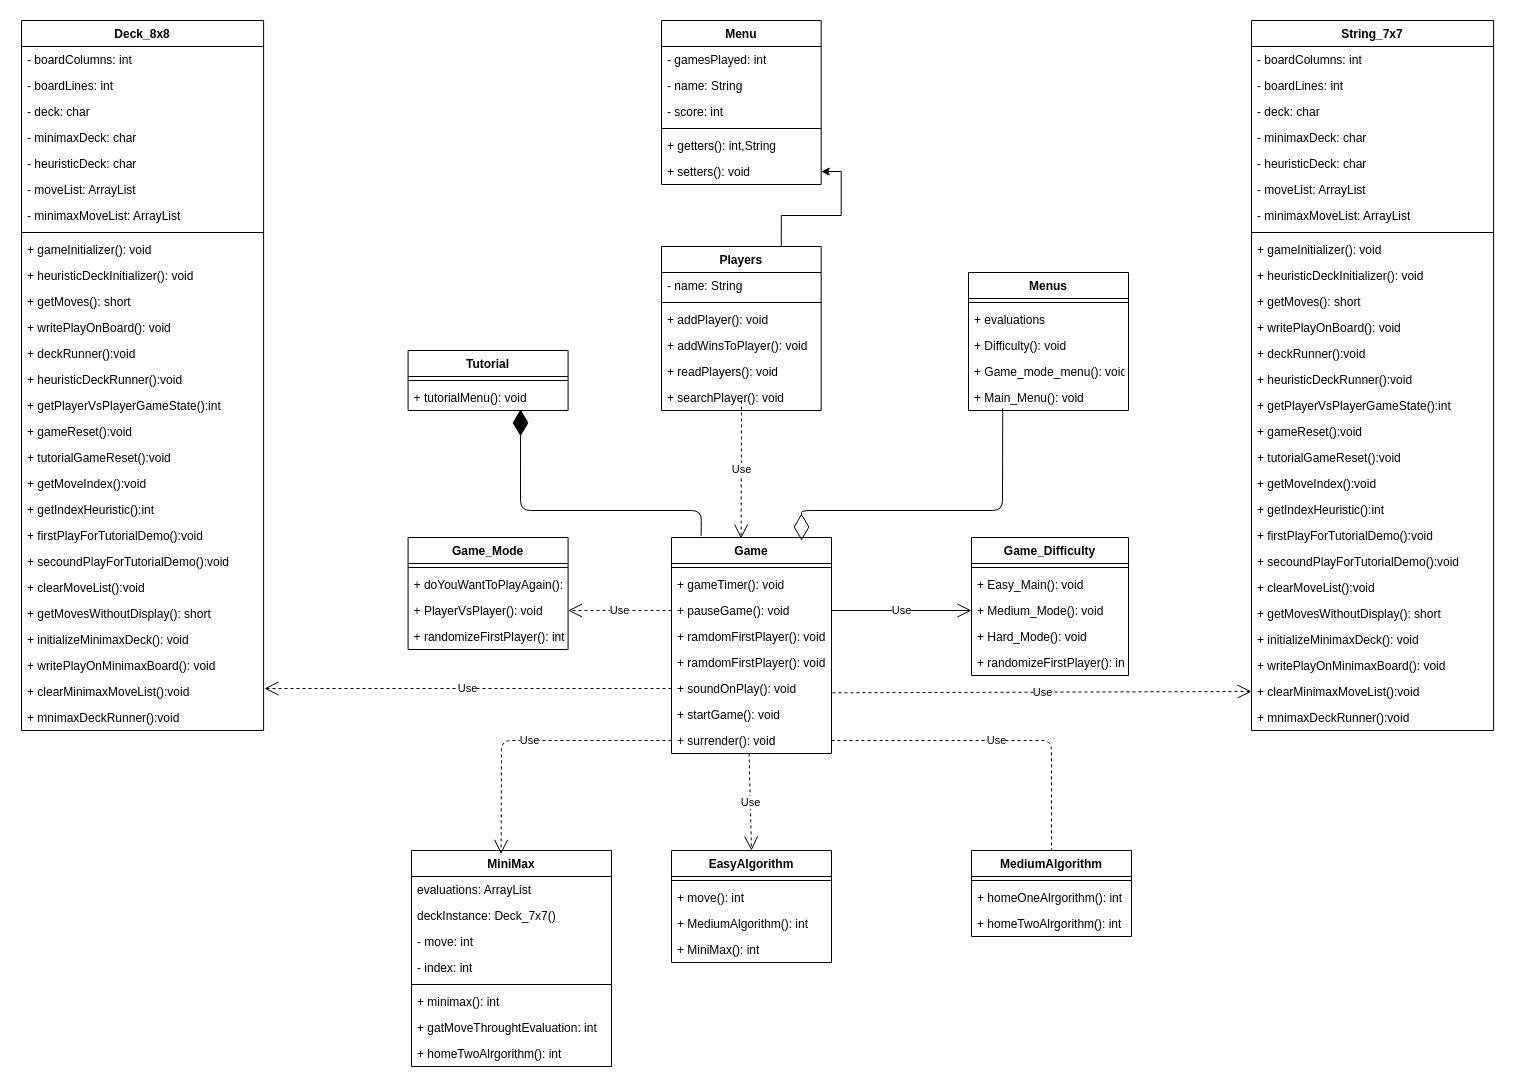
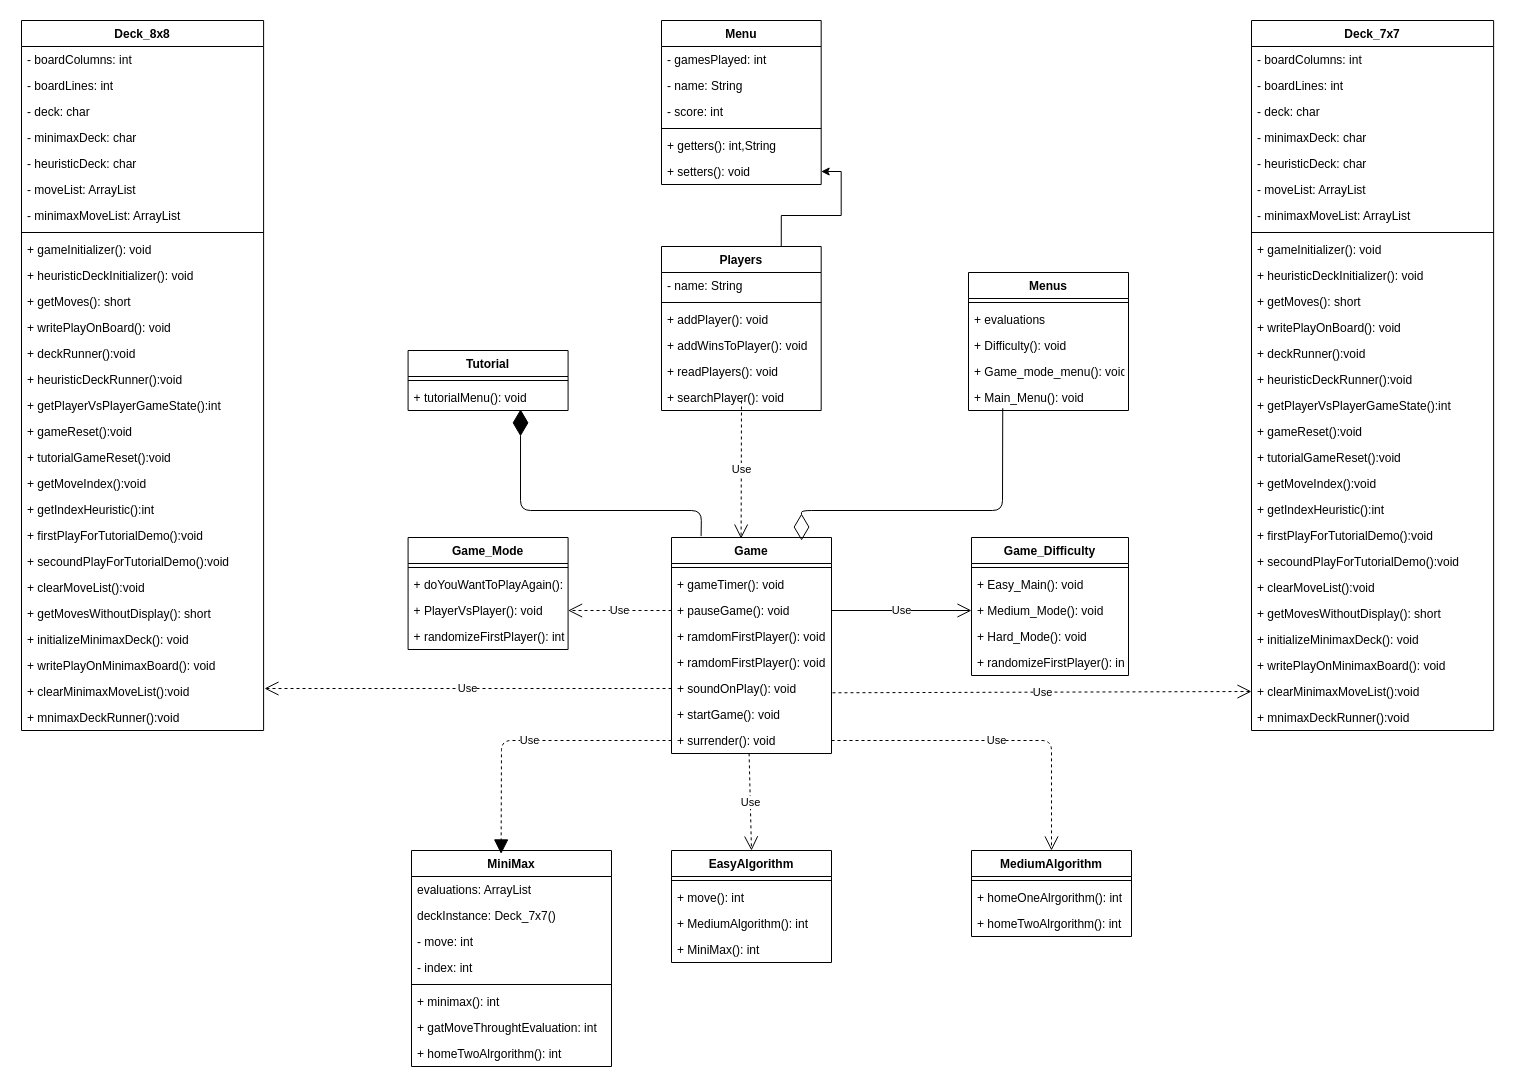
(1372, 34) -> (1372, 34)
(501, 844) -> (501, 838)
(1052, 844) -> (1052, 844)
